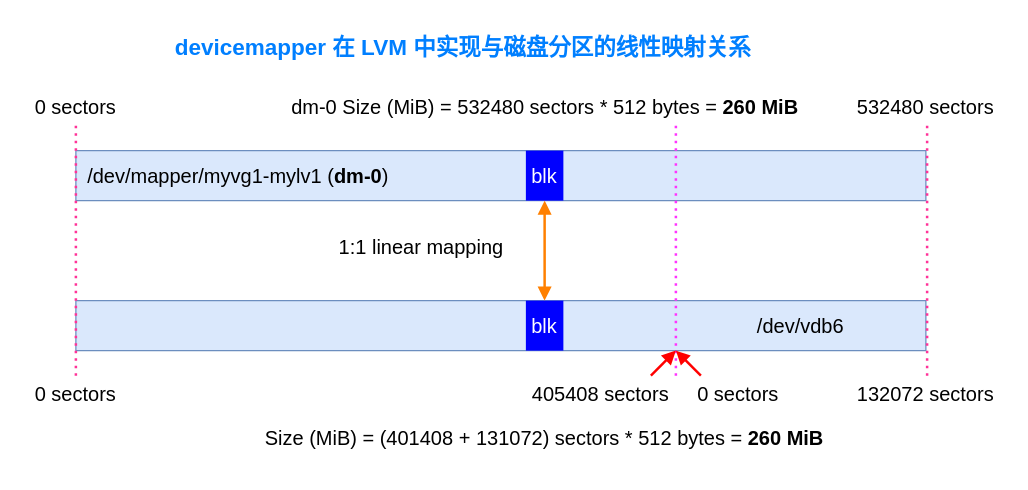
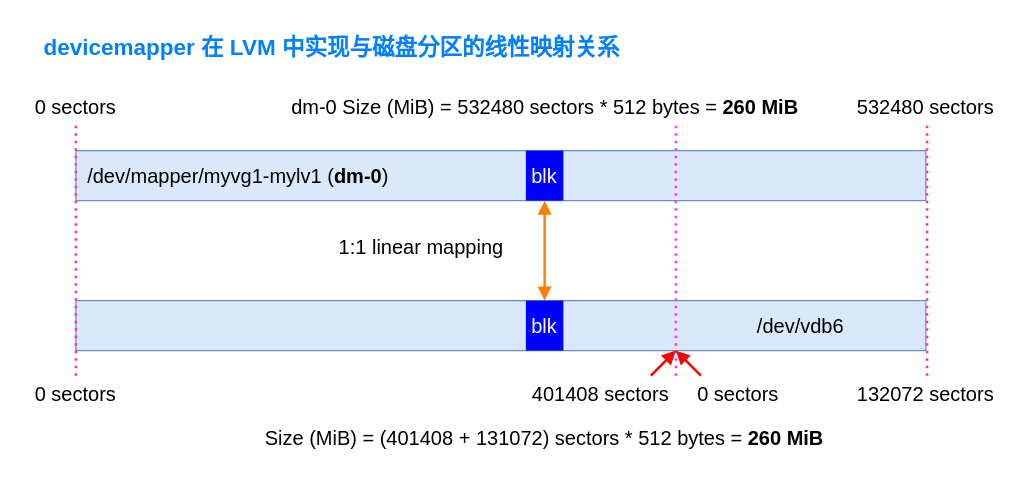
(463, 48) -> (332, 48)
(601, 394) -> (601, 394)
